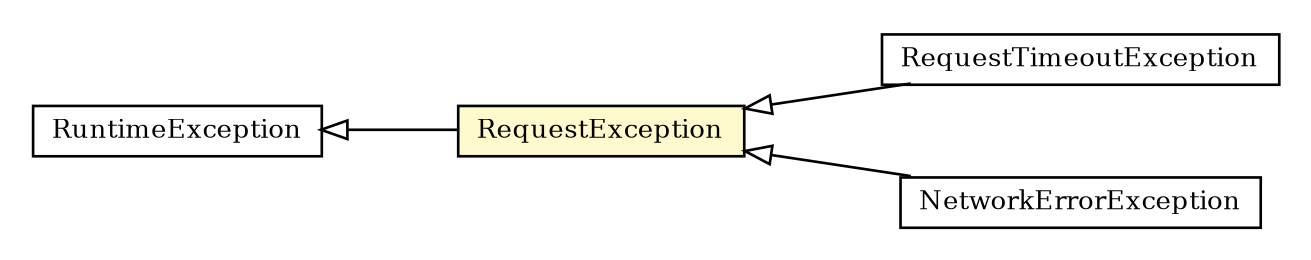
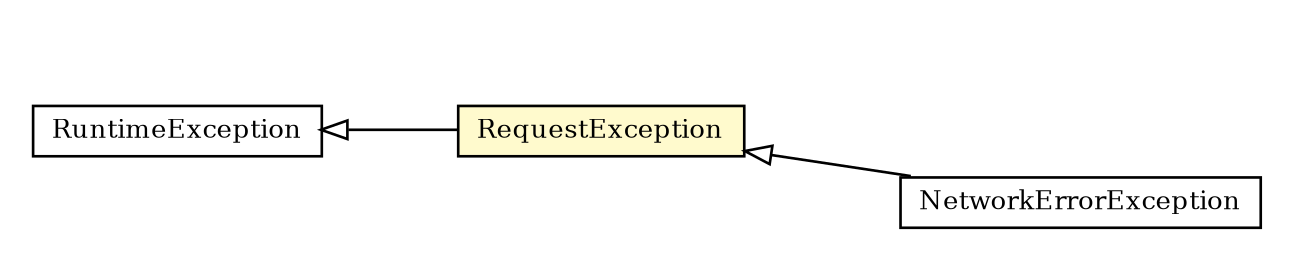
(1081, 58) -> none
